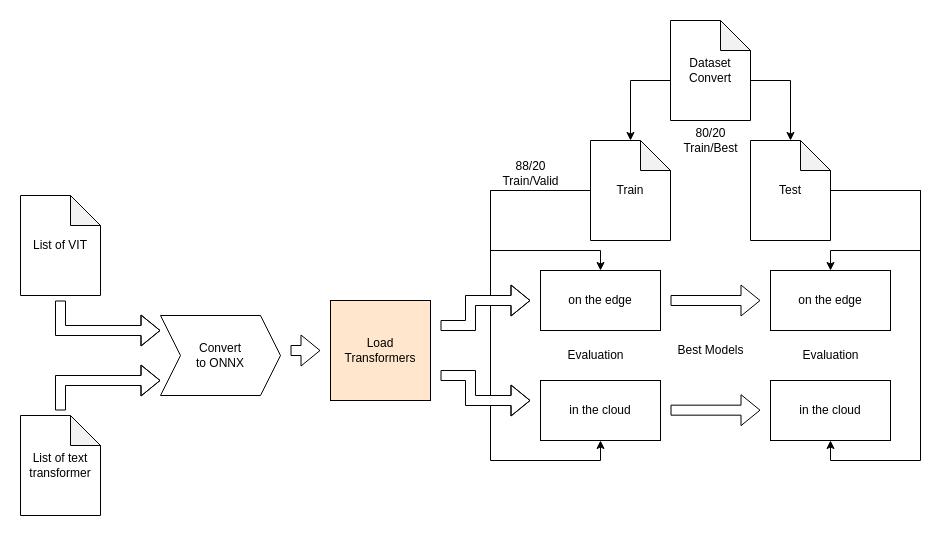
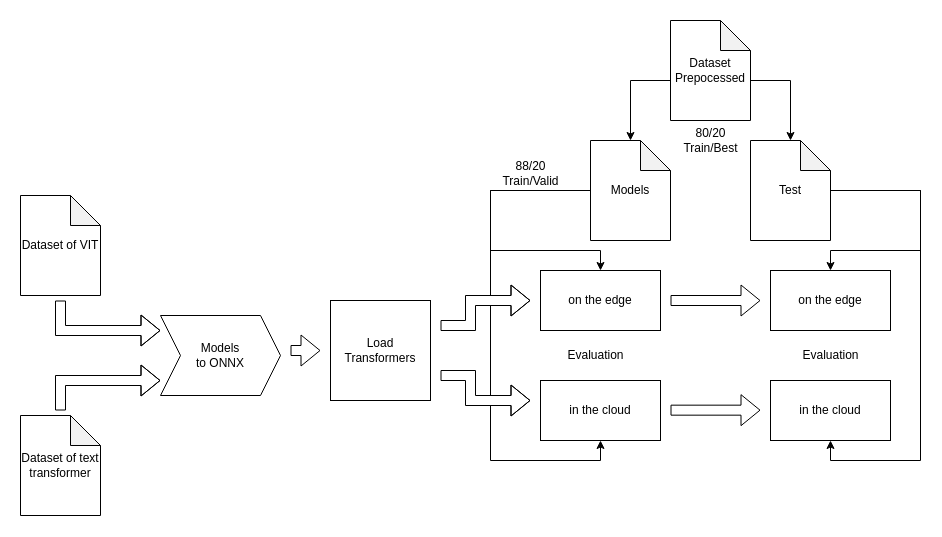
(711, 71) -> (711, 71)
(631, 191) -> (631, 191)
(61, 246) -> (61, 246)
(381, 351) -> (381, 351)
(711, 351) -> none
(221, 356) -> (221, 356)
(61, 466) -> (61, 466)
